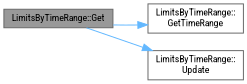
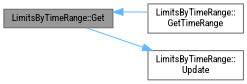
(126, 25) -> (135, 12)
